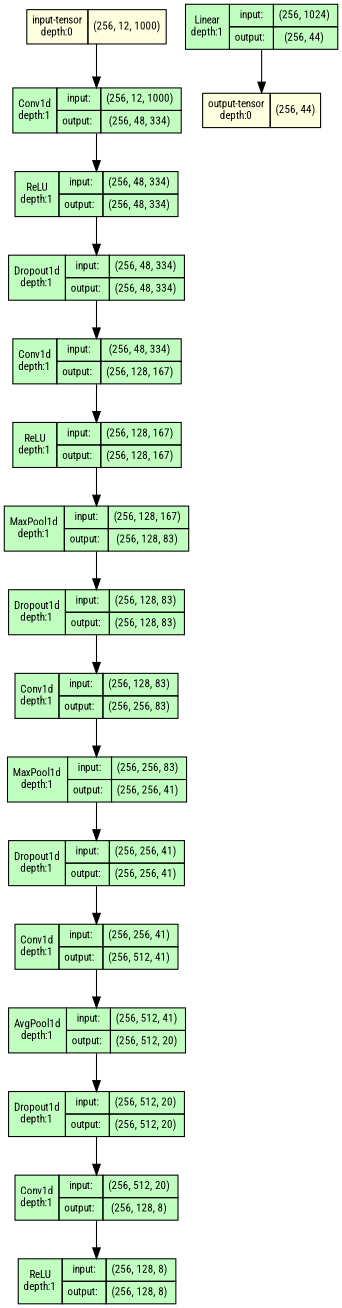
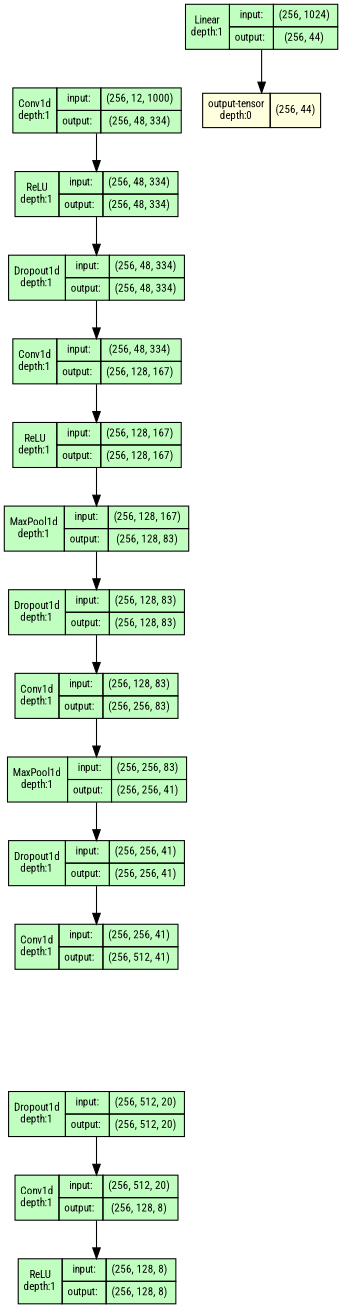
(96, 27) -> none
(96, 1030) -> none
